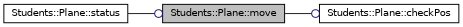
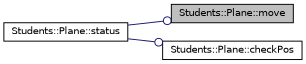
(298, 14) -> (141, 40)
